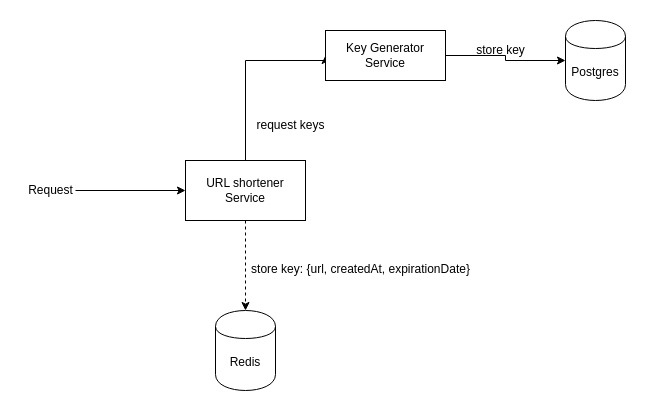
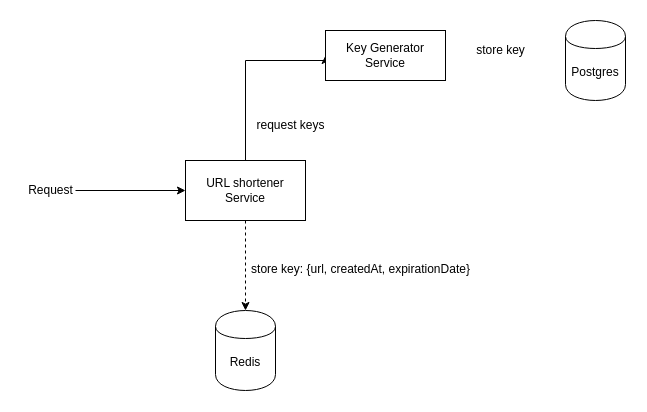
(505, 56) -> none
